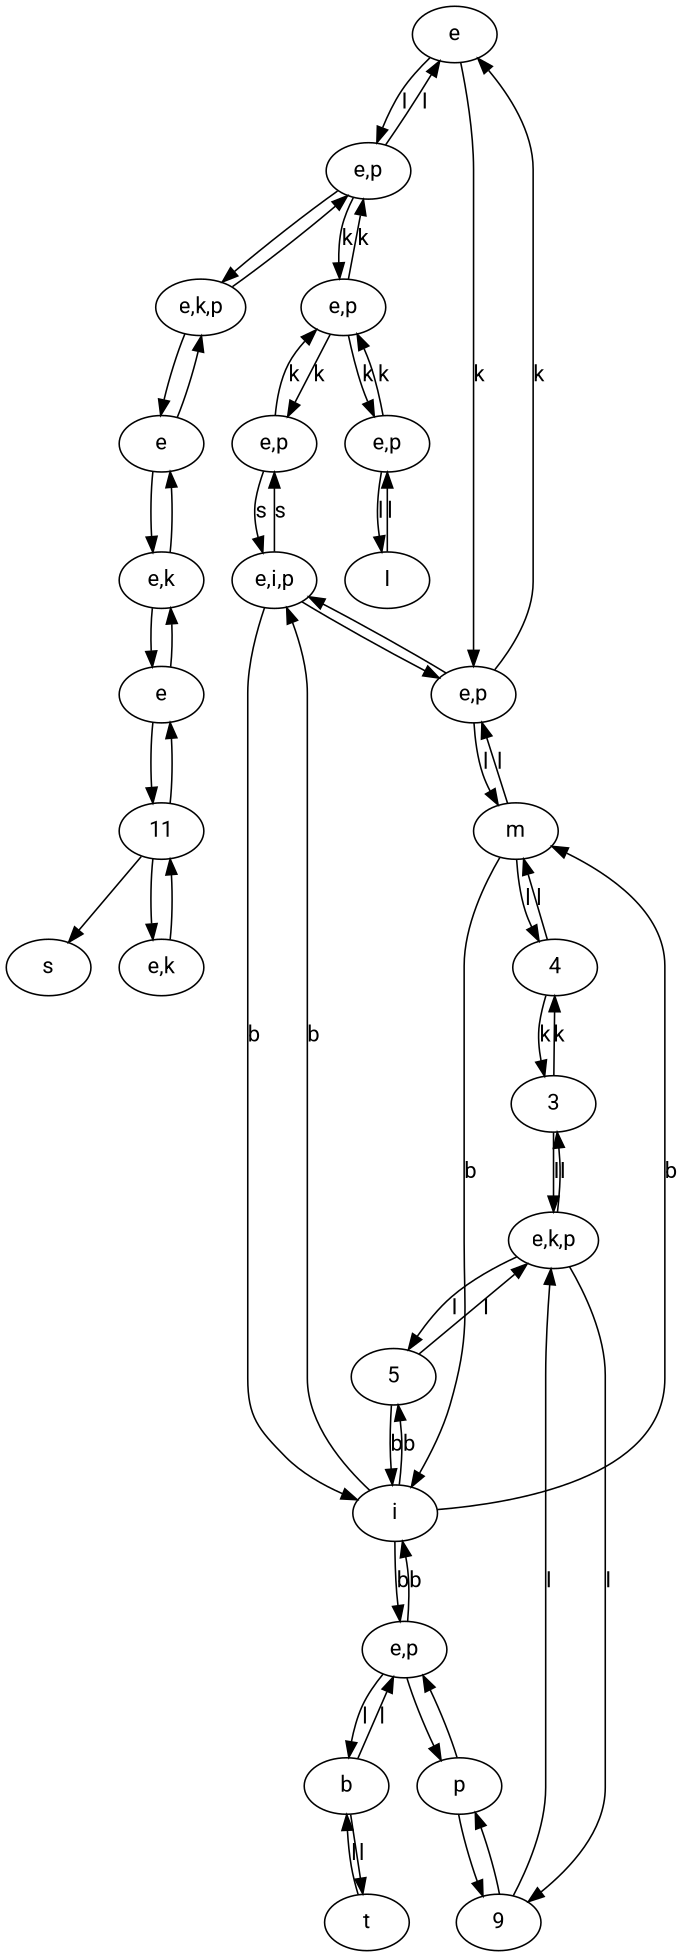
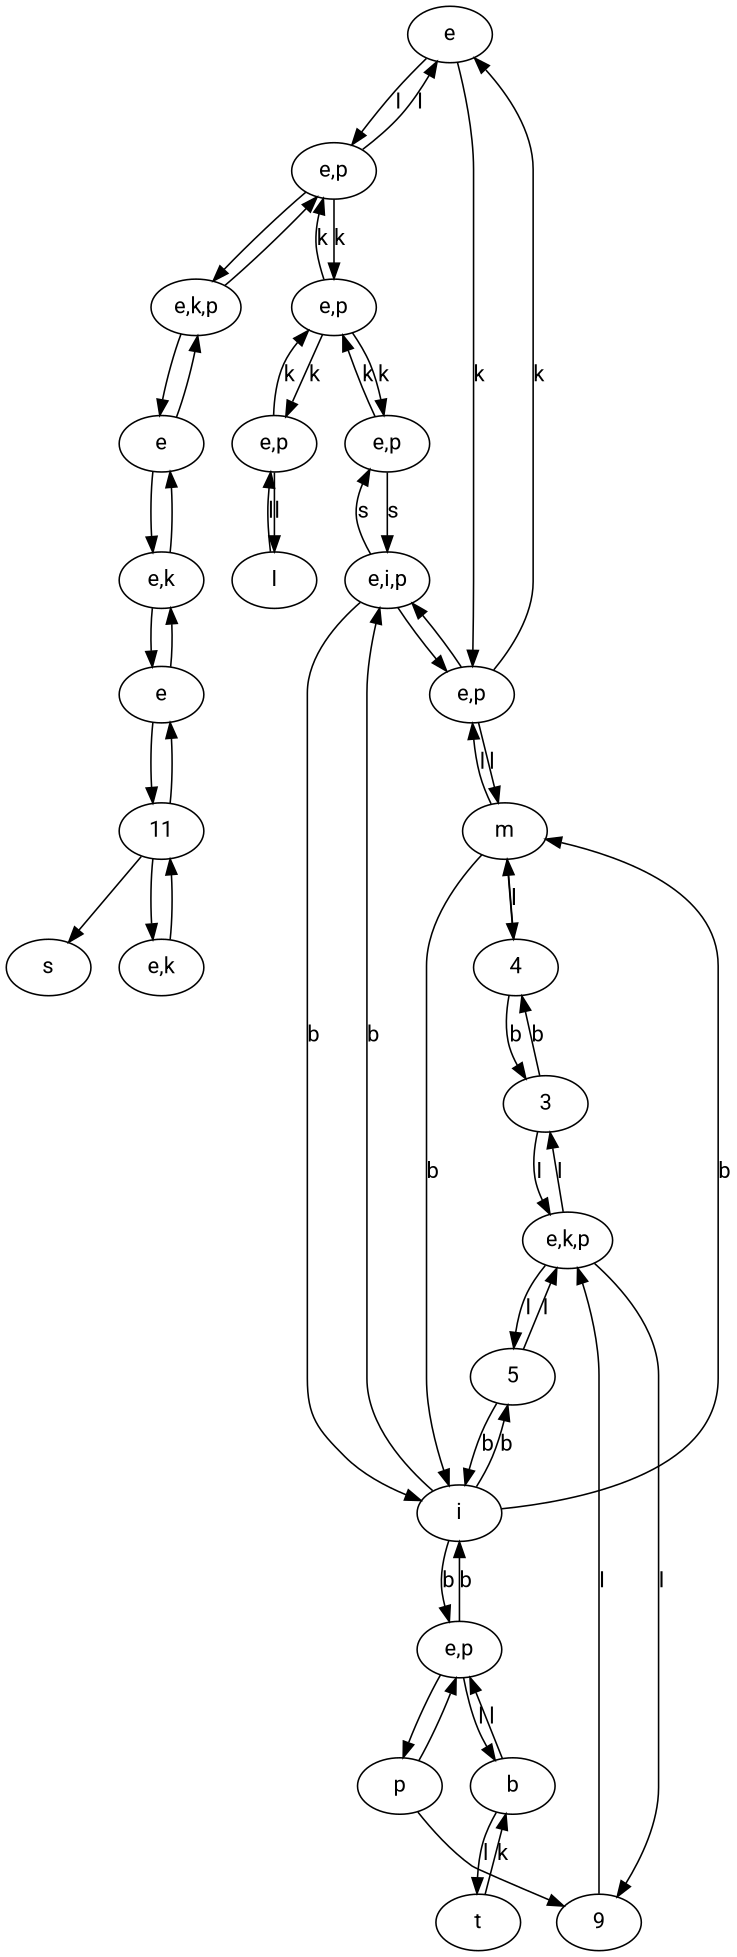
(545, 1036) -> (516, 1036)
(559, 1036) -> (538, 1036)
(354, 1854) -> (503, 1854)
(491, 1860) -> none
